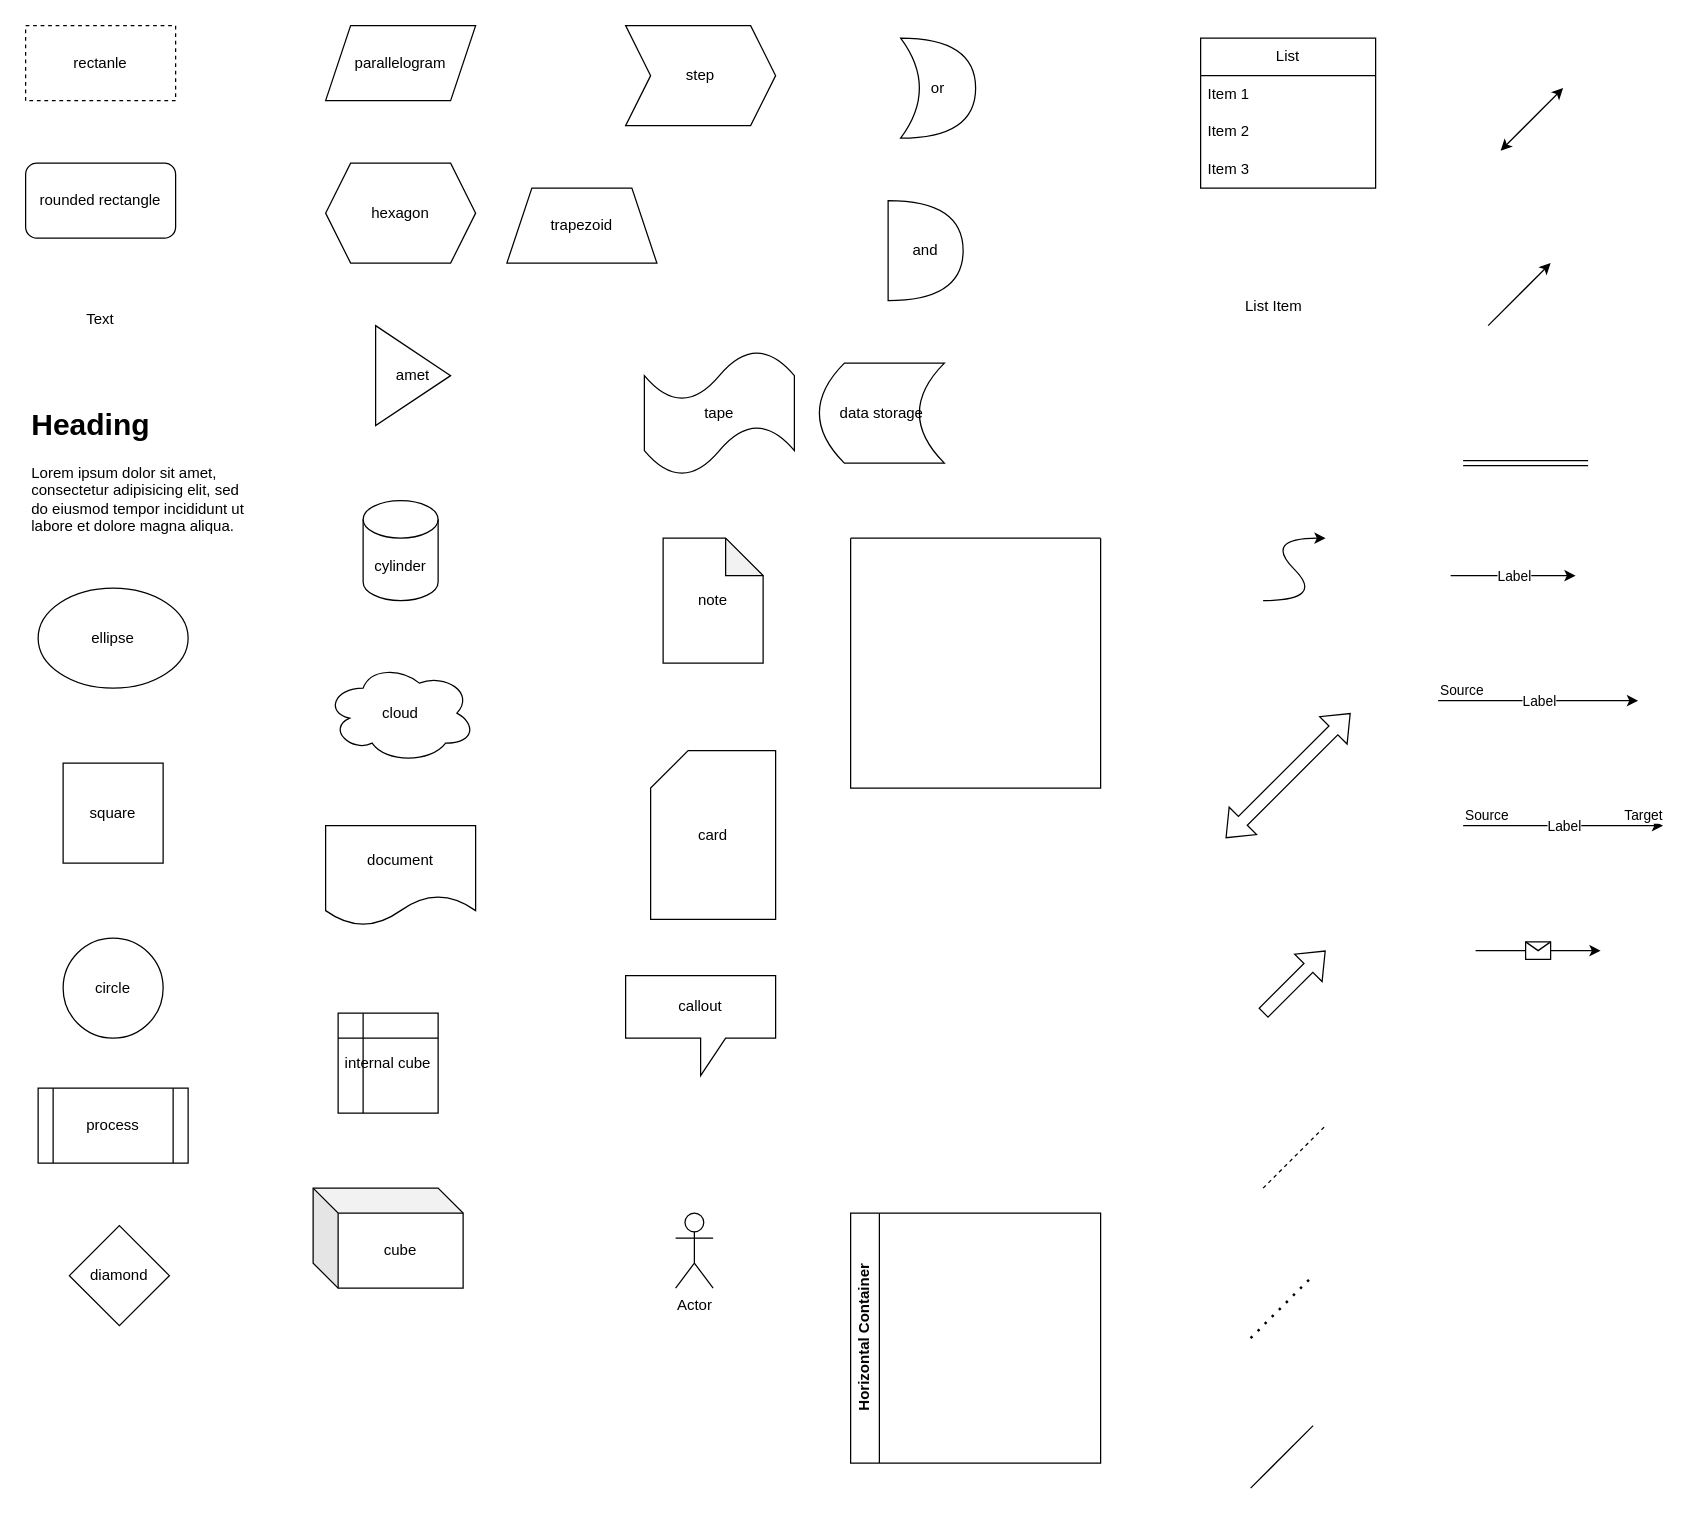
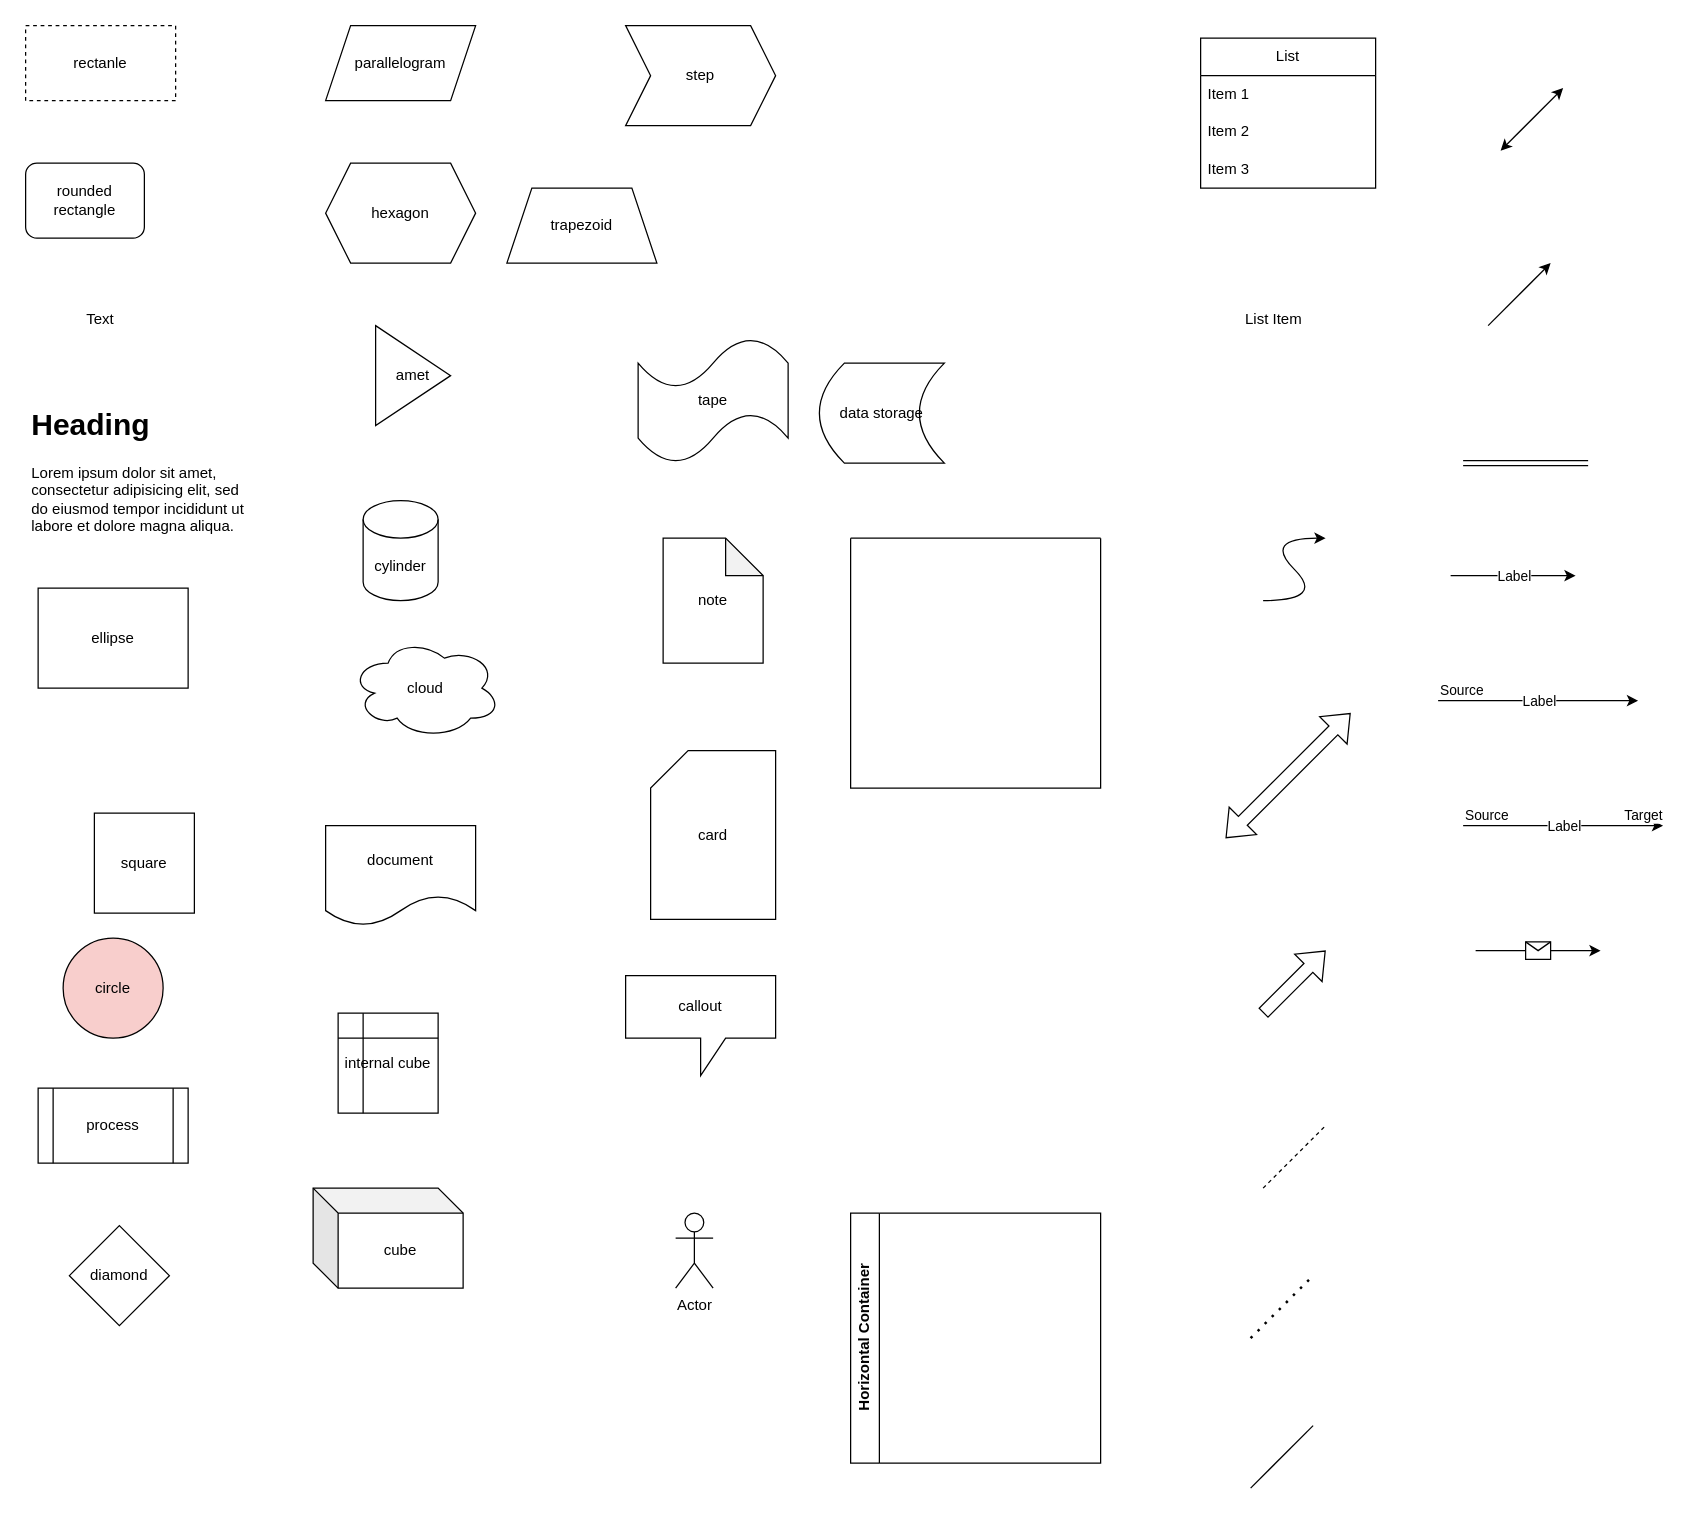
(938, 88) -> none
(101, 201) -> (85, 201)
(926, 251) -> none
(1288, 307) -> (1288, 319)
(719, 413) -> (713, 401)
(113, 638) -> (113, 638)
(401, 713) -> (426, 688)
(113, 813) -> (144, 863)
(113, 988) -> (113, 988)
